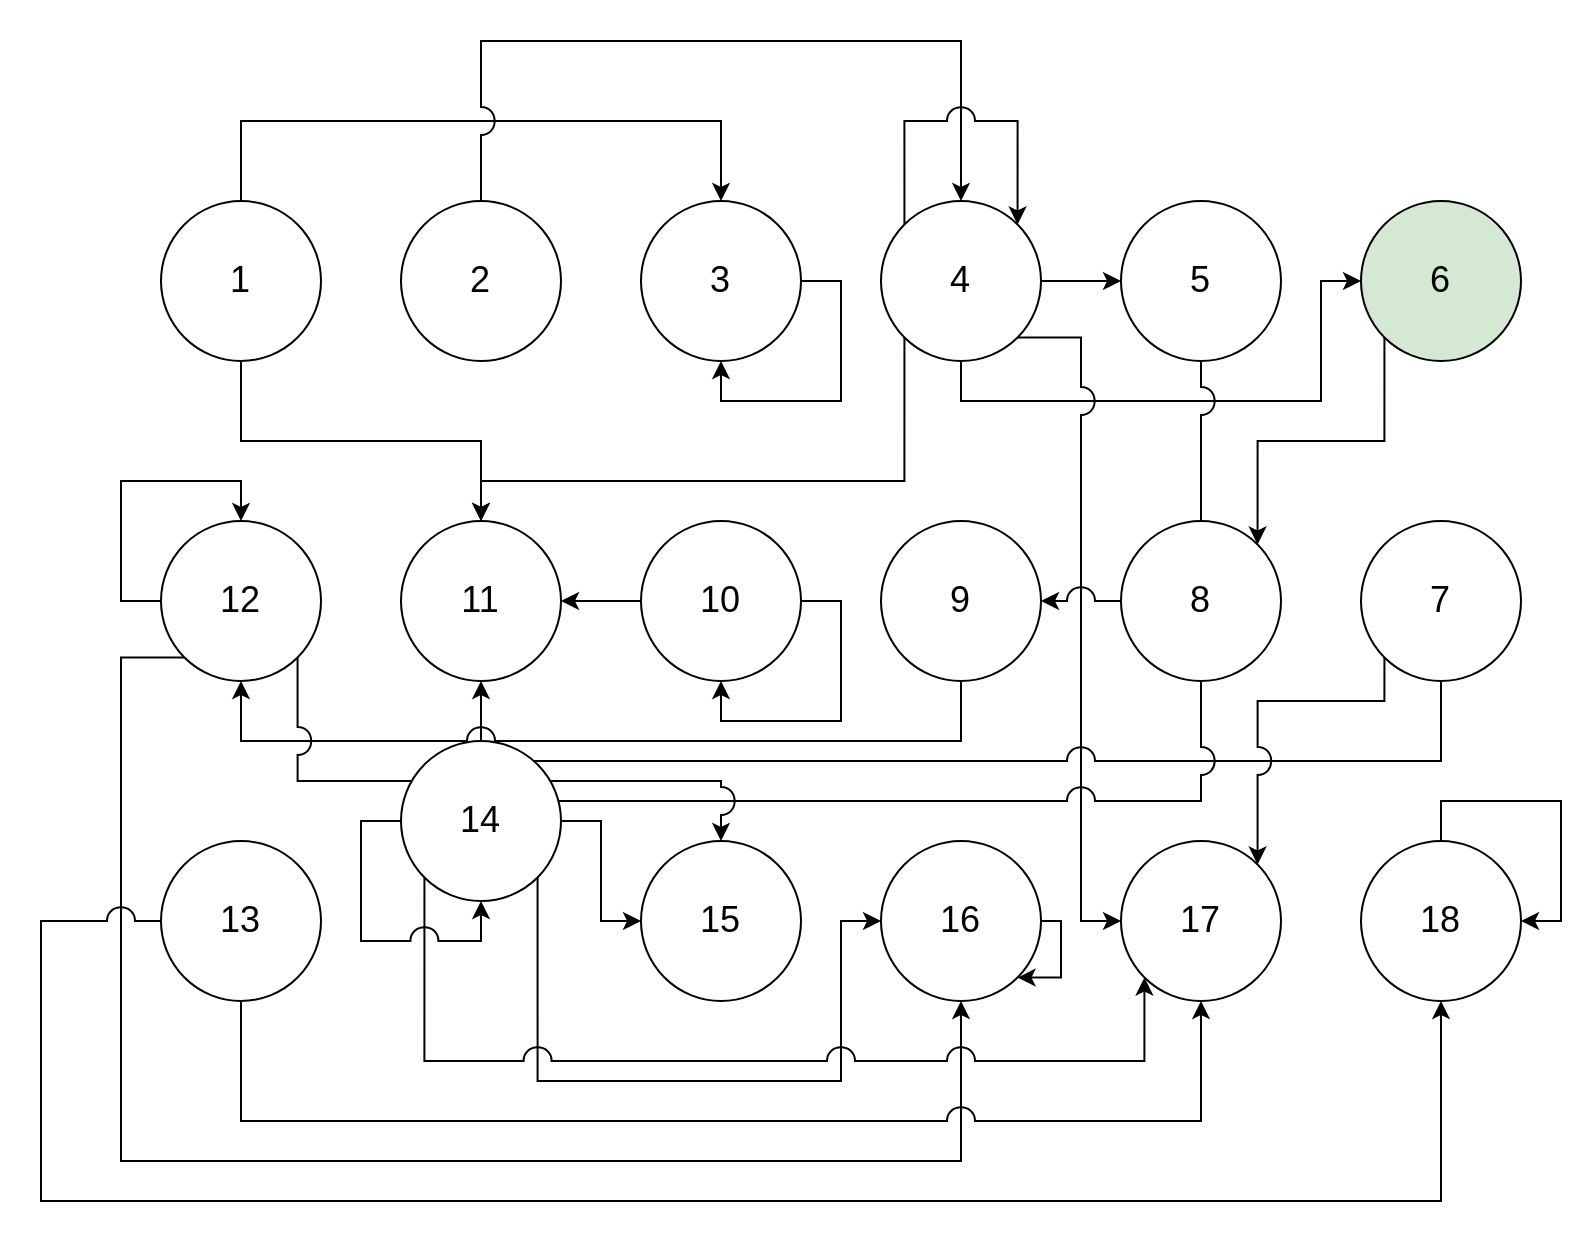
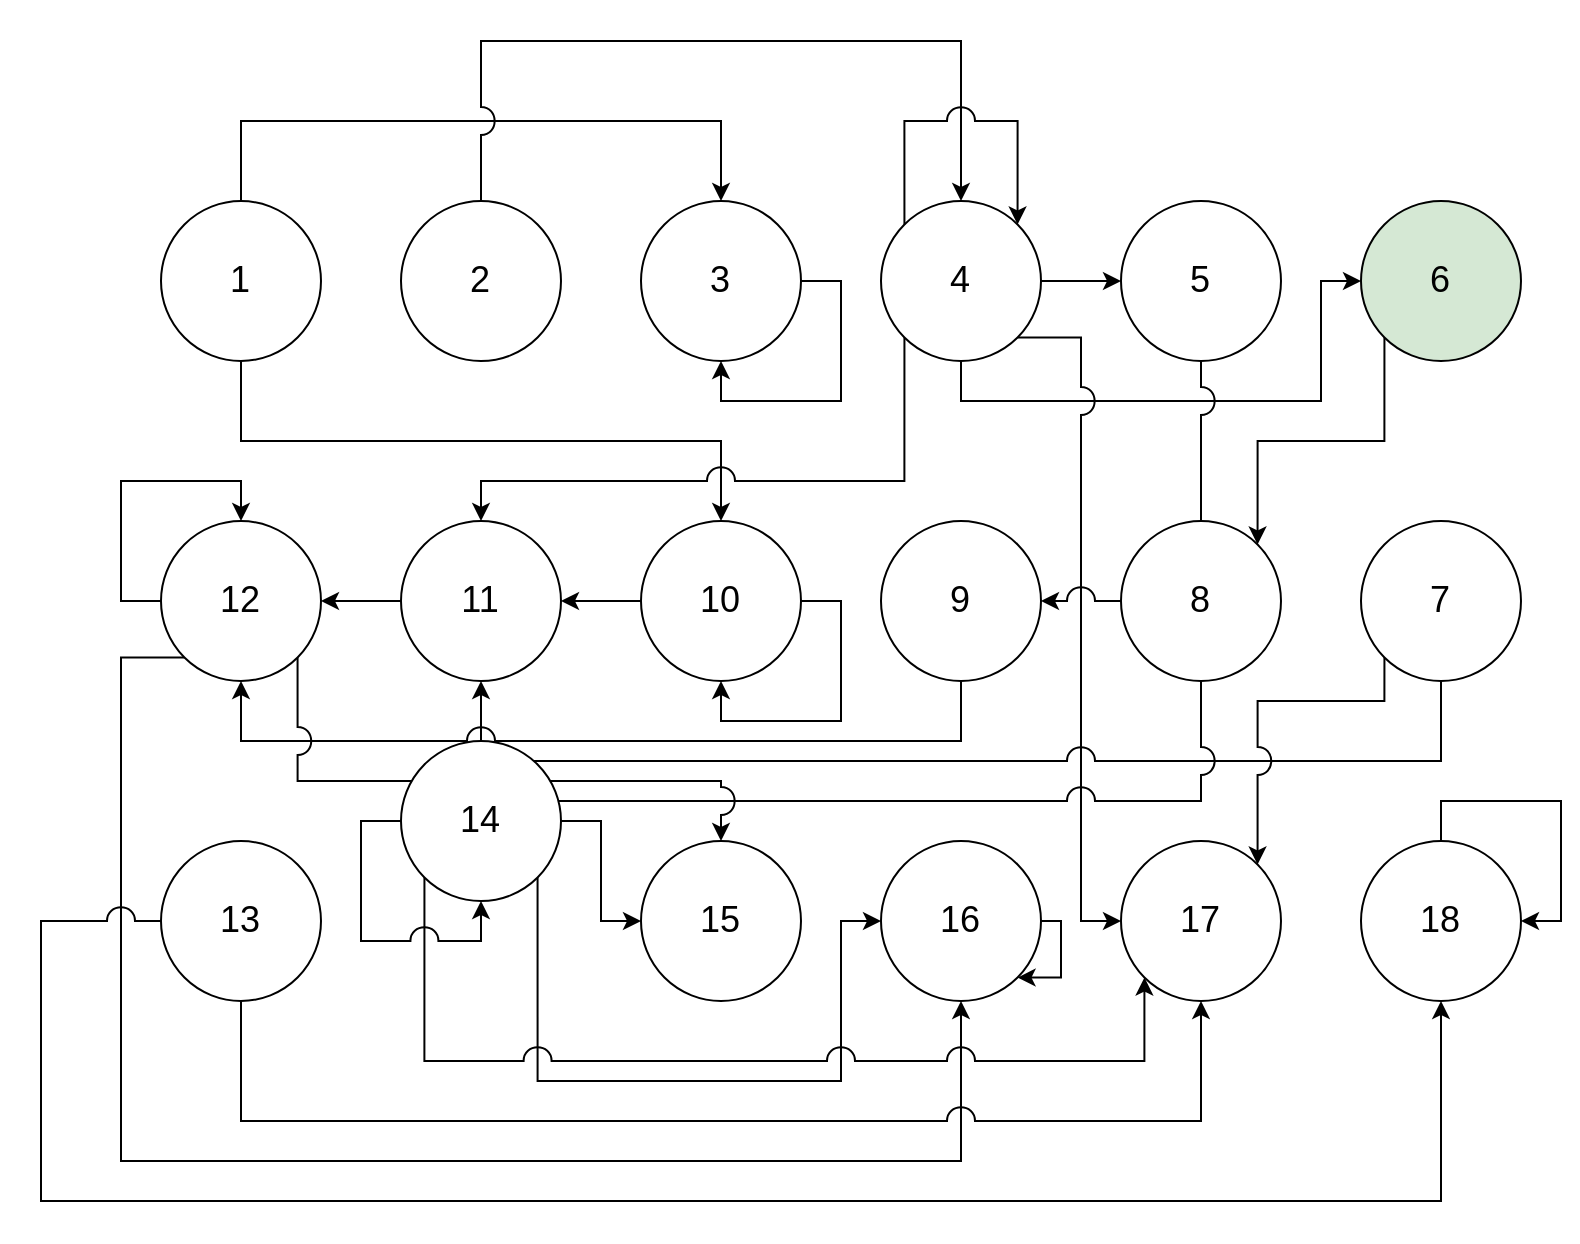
(481, 457) -> (633, 441)
none -> (368, 601)
